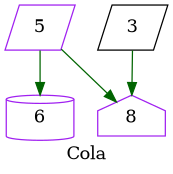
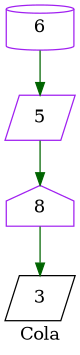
(40, 67) -> (40, 67)
(132, 67) -> (40, 245)
